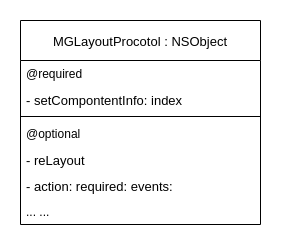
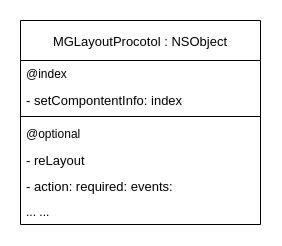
(55, 74) -> (45, 74)
